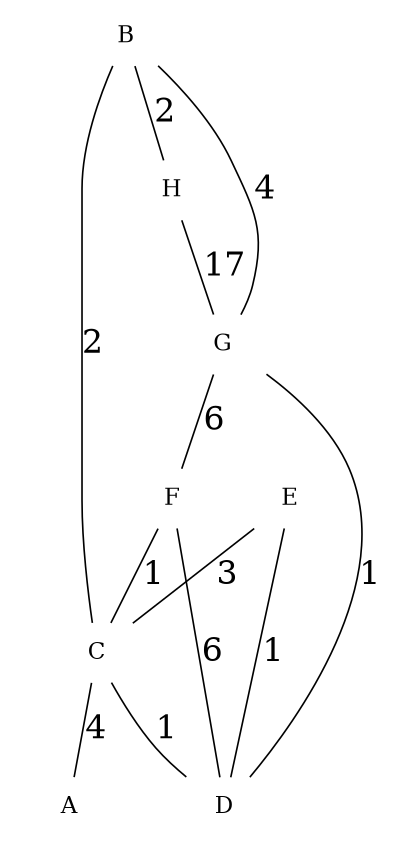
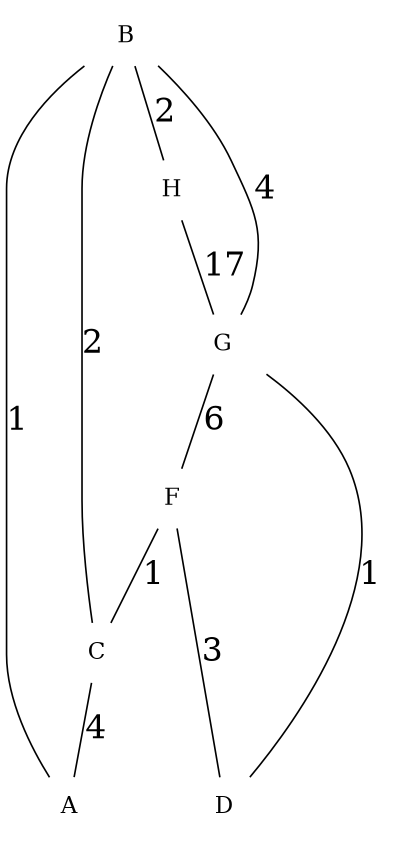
none -> (7, 412)
(290, 499) -> none
(212, 653) -> (212, 653)
(144, 734) -> none
